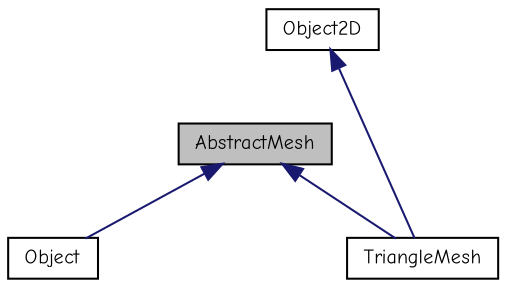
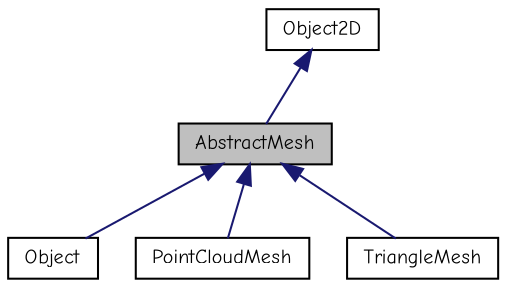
(377, 154) -> (283, 96)
none -> (223, 258)
